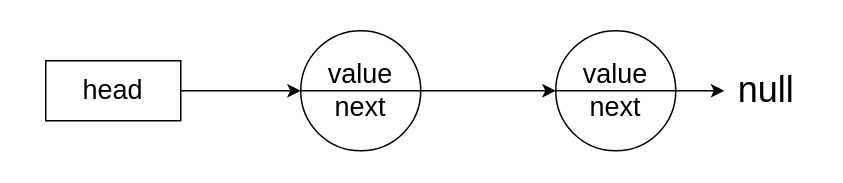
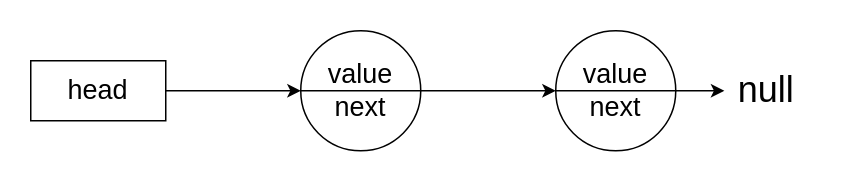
(113, 91) -> (98, 91)
